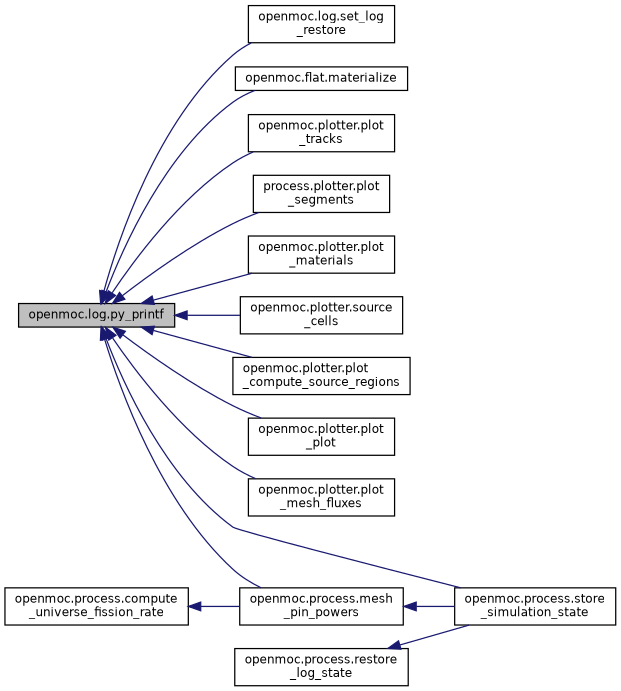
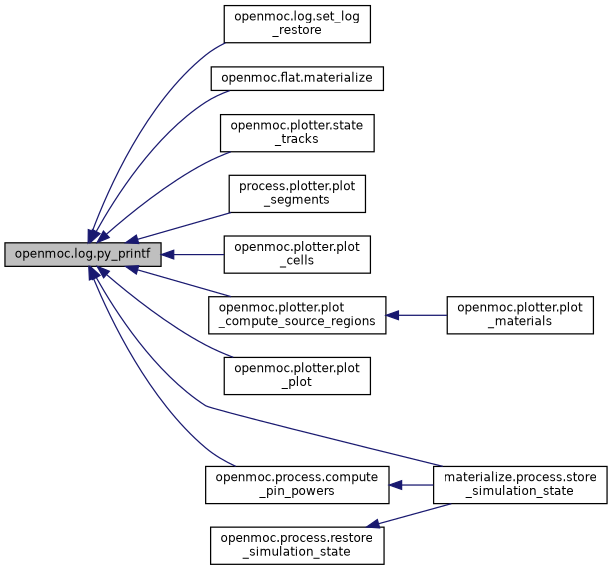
(321, 133) -> (297, 133)
(203, 287) -> (423, 315)
(321, 315) -> (297, 255)
(321, 497) -> none
(97, 606) -> none
(321, 606) -> (297, 485)
(535, 606) -> (520, 485)
(321, 667) -> (297, 546)
